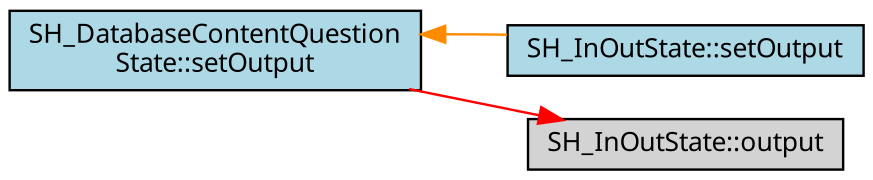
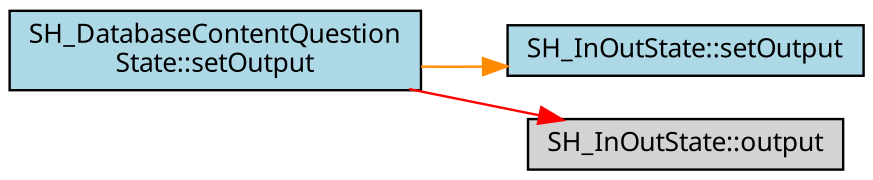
(476, 34) -> (452, 67)
